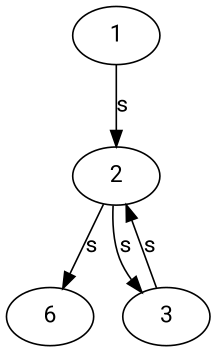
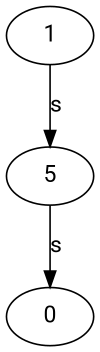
(116, 176) -> (50, 176)
(50, 317) -> (50, 317)
(166, 317) -> none
